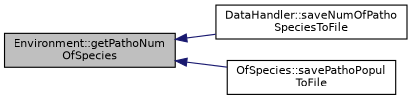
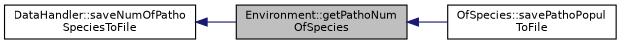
(201, 36) -> (222, 22)
